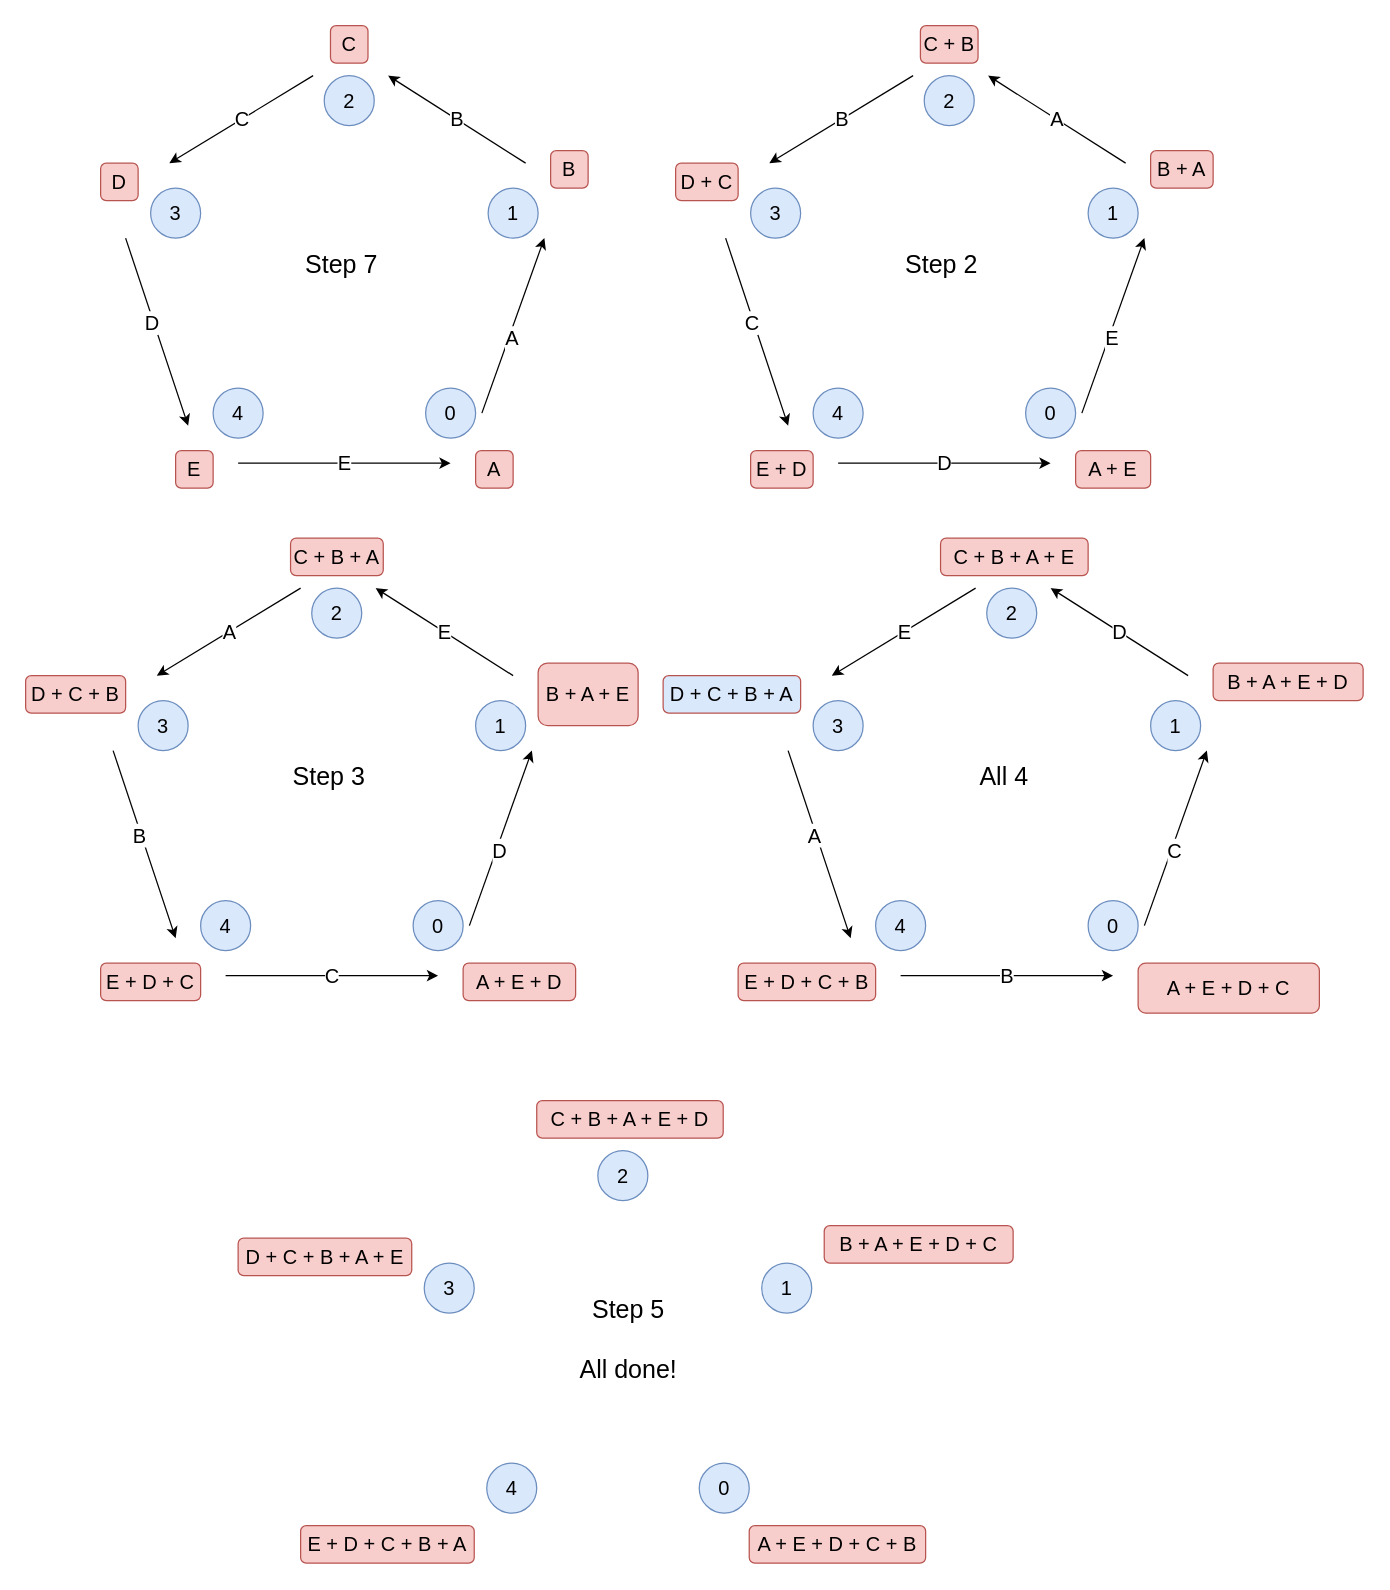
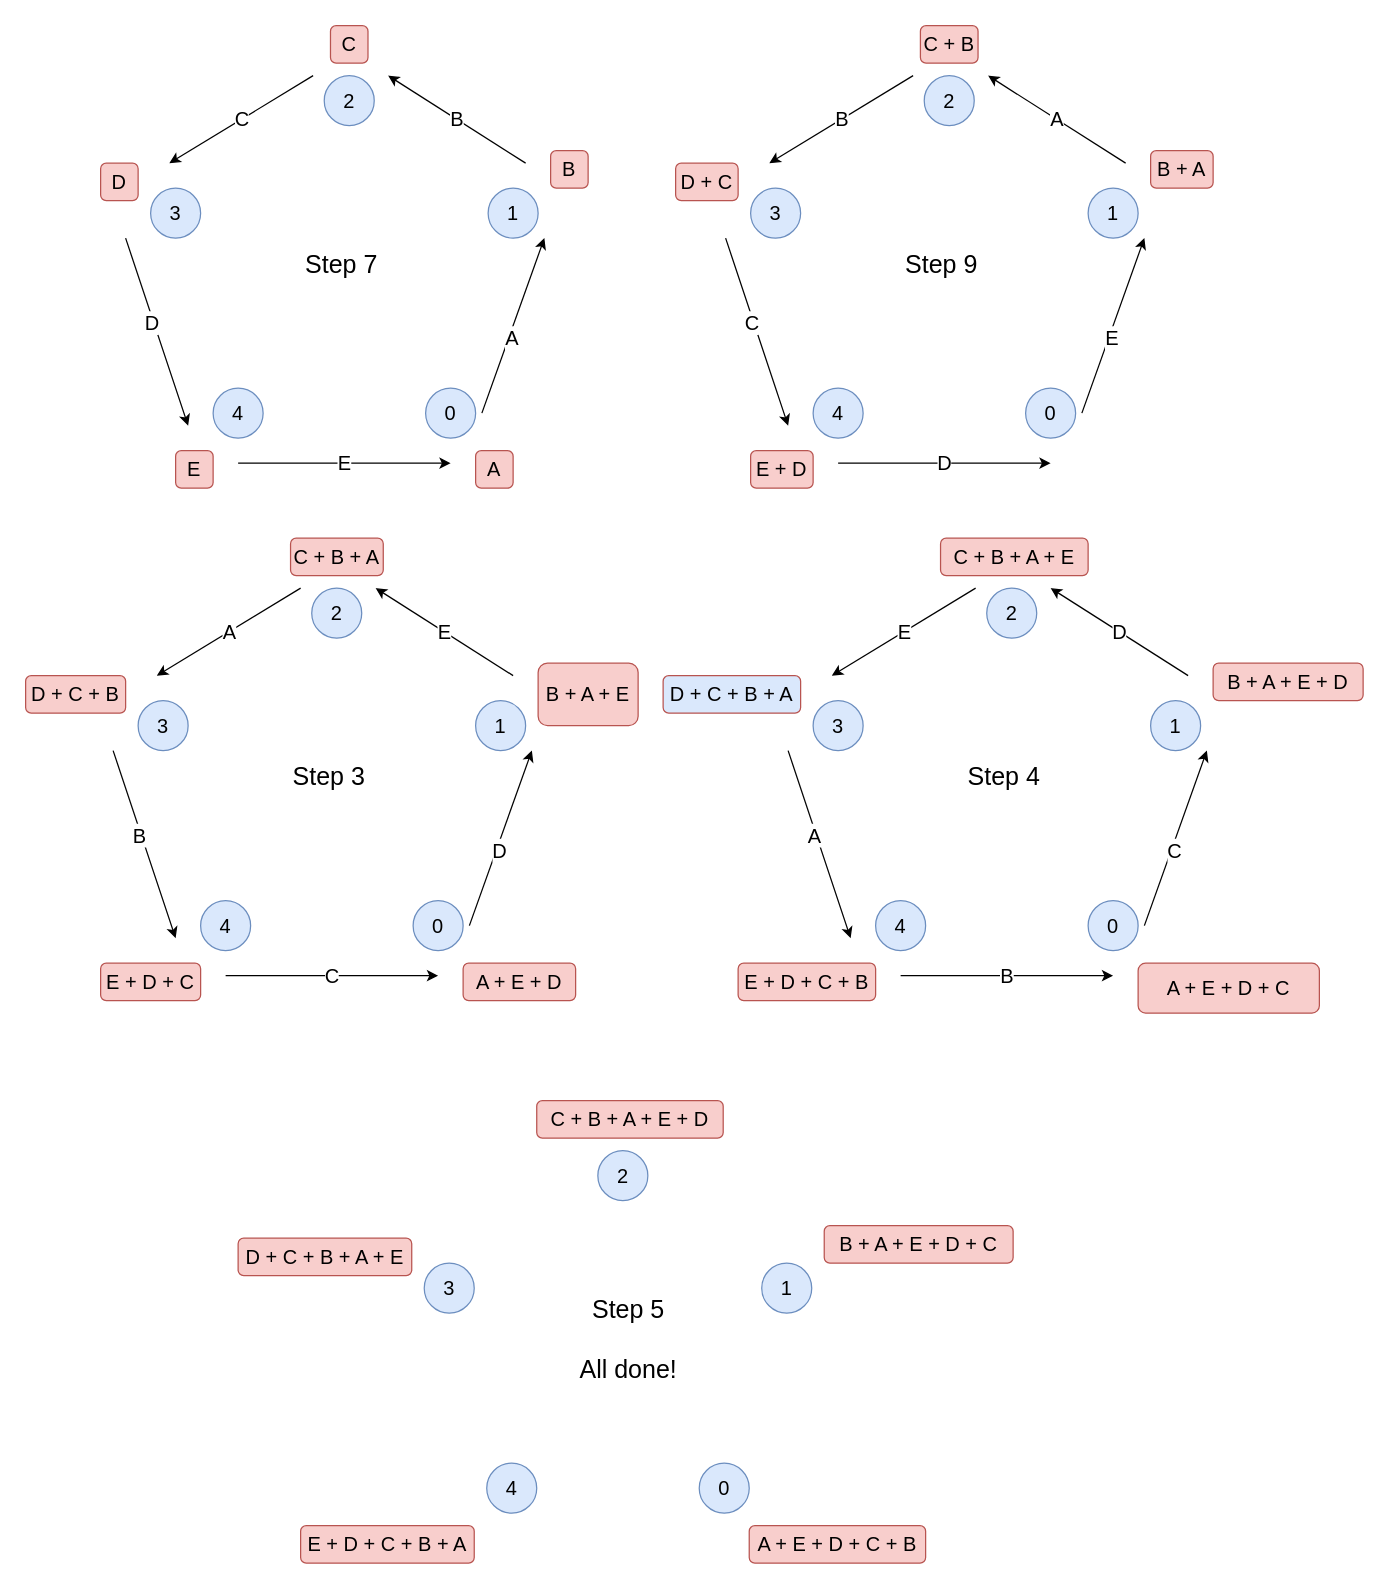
(942, 263) -> (942, 263)
(1113, 469) -> none
(1004, 776) -> (1004, 776)
